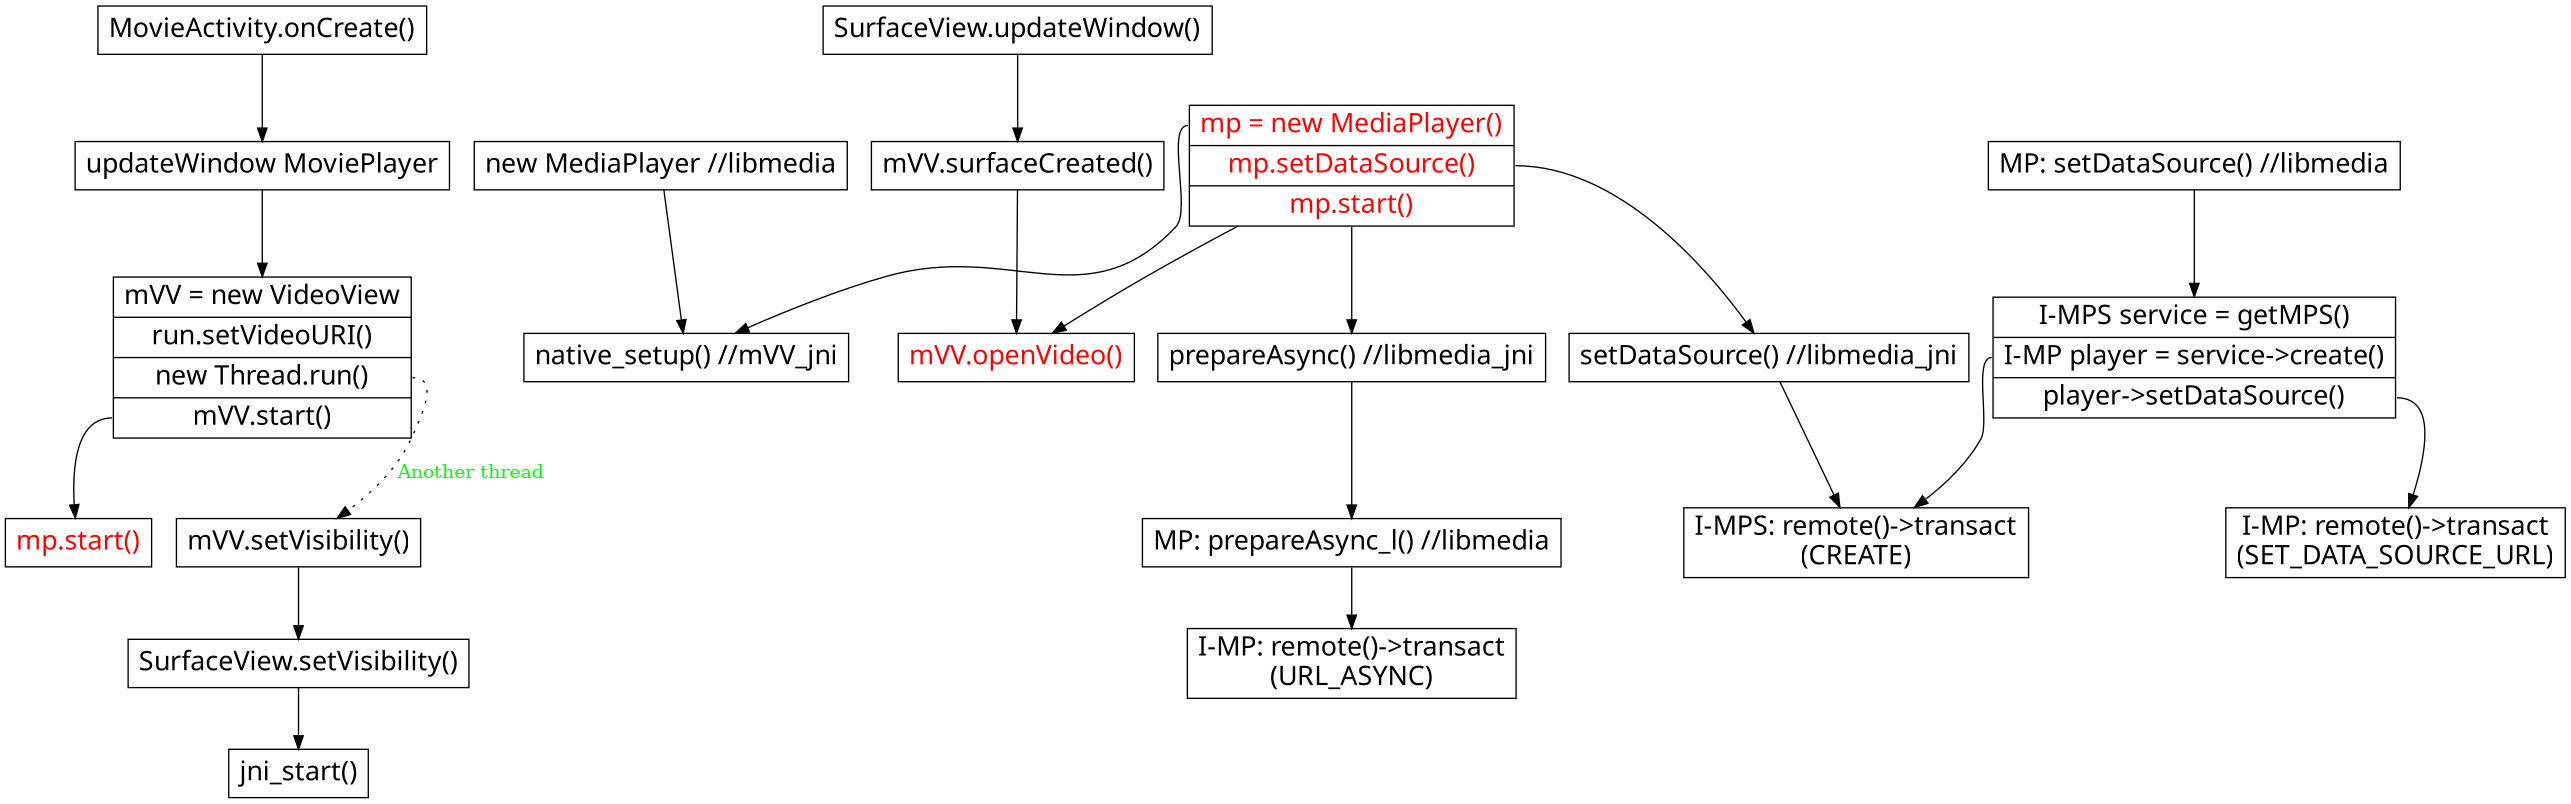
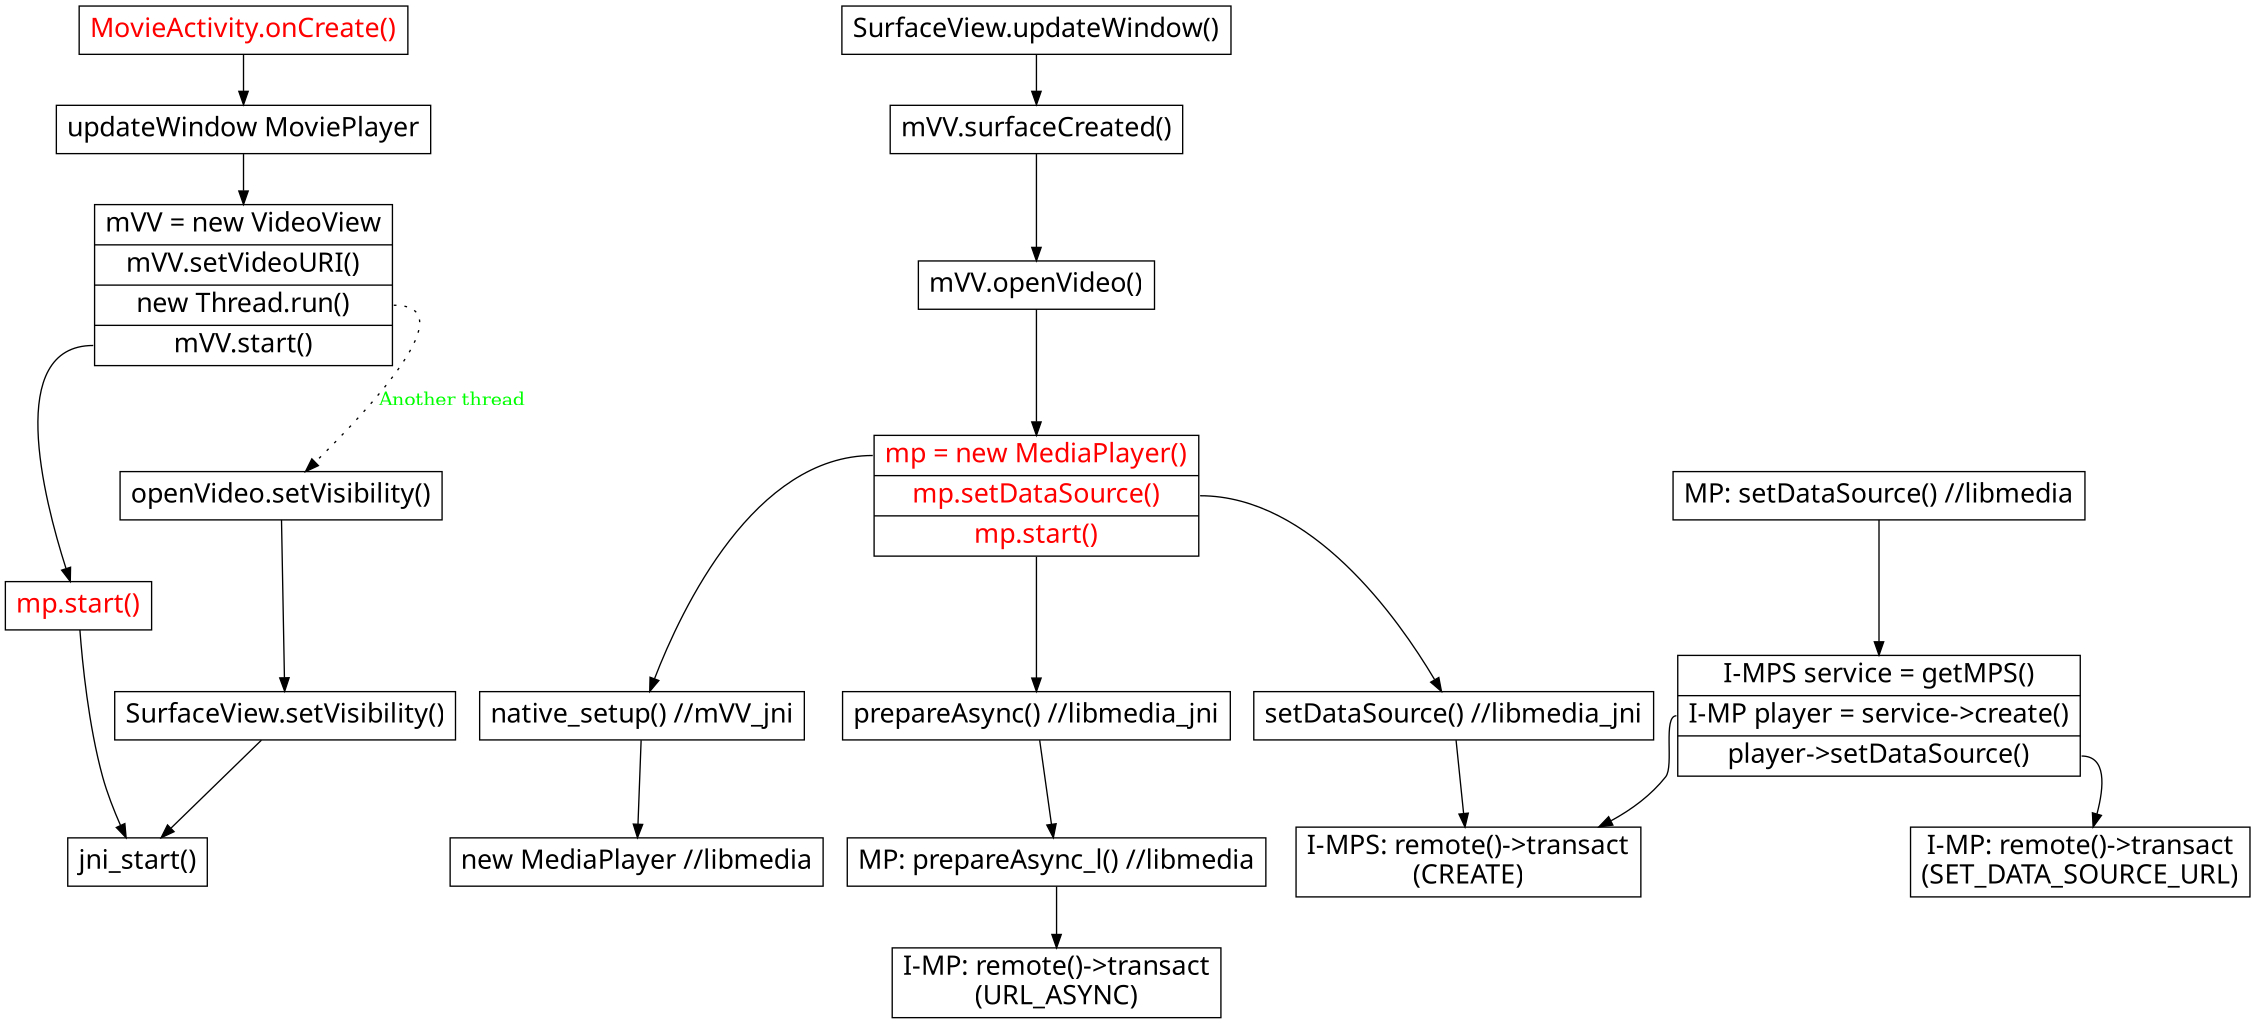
(262, 30) -> (244, 30)
(673, 255) -> (640, 782)
(1150, 274) -> (1036, 366)
(262, 336) -> (244, 264)
(1016, 358) -> (1036, 285)
(299, 543) -> (281, 496)
none -> (92, 729)
